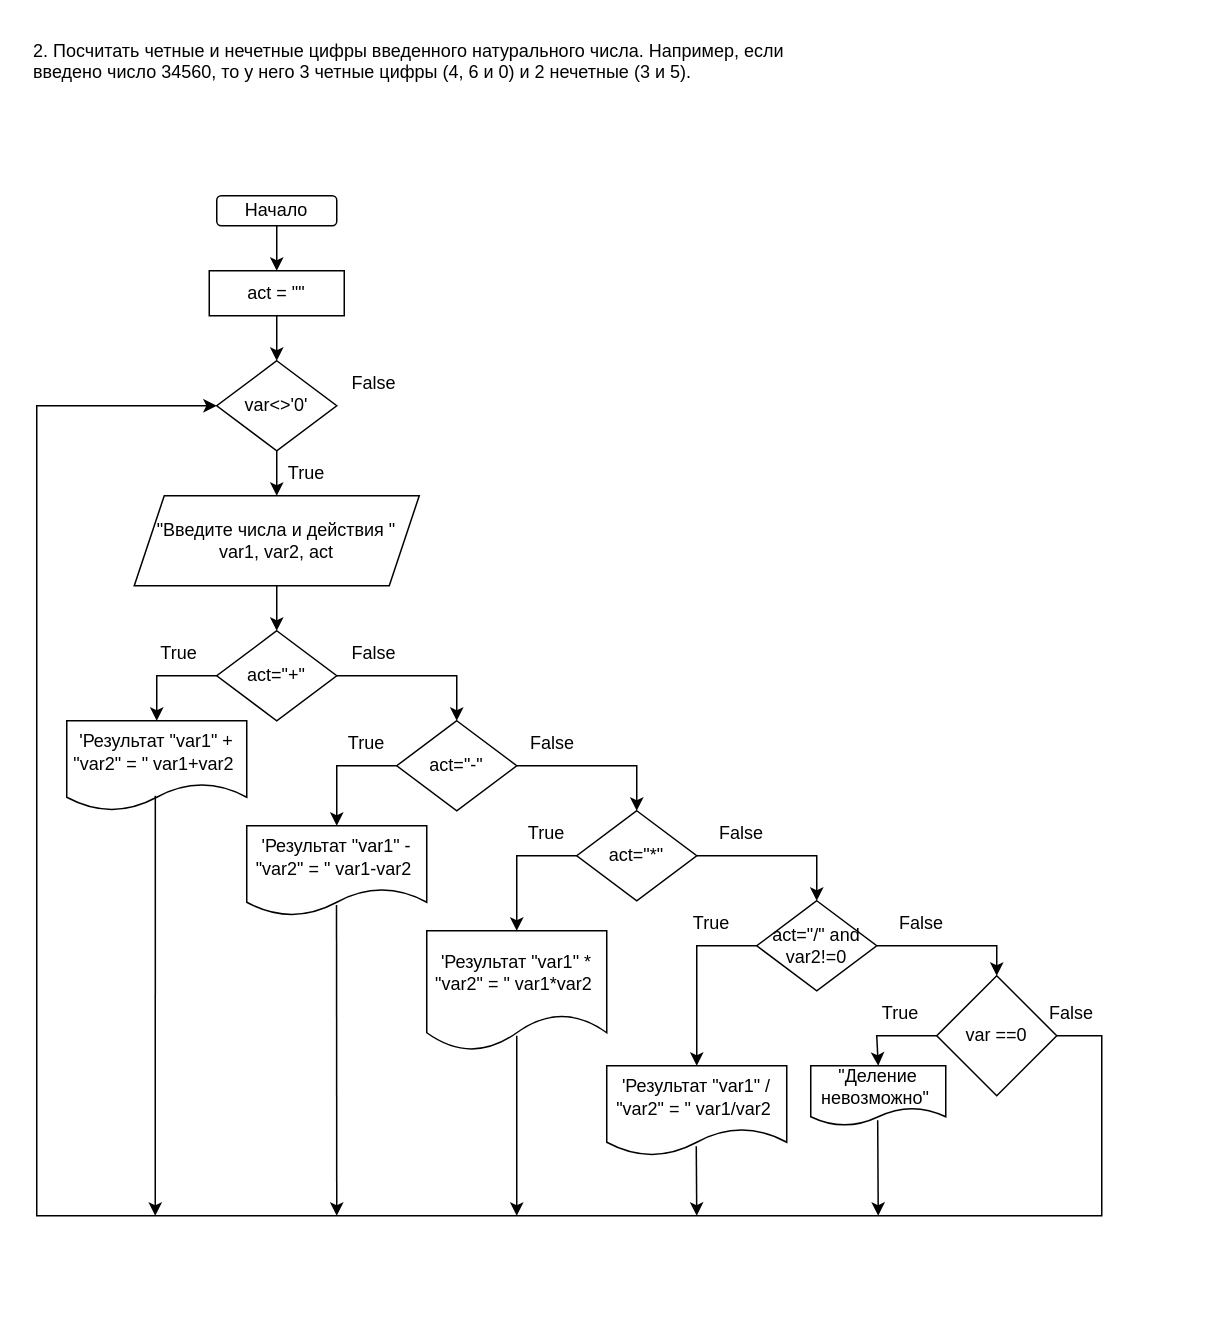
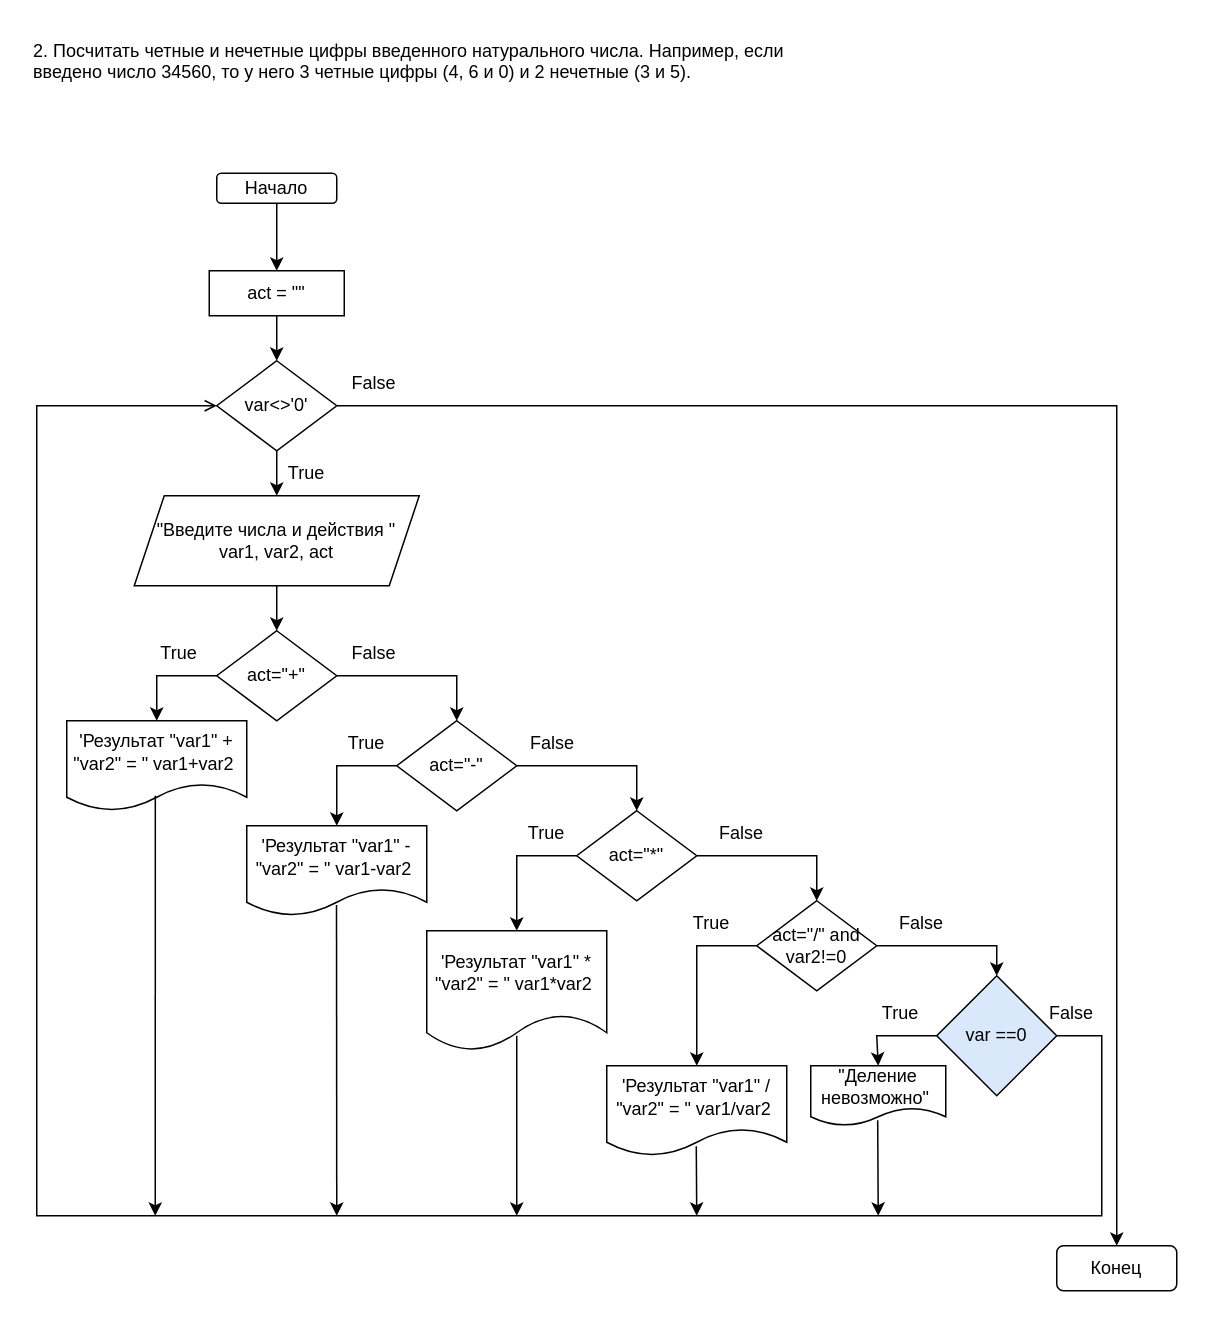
(277, 211) -> (277, 188)
(205, 406) -> (207, 406)
none -> (1117, 431)
(997, 1036) -> (997, 1036)
none -> (1117, 1268)
